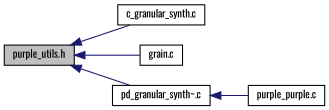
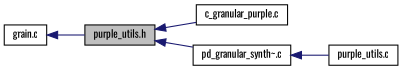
(161, 15) -> (242, 15)
(113, 55) -> (71, 35)
(286, 96) -> (363, 55)
